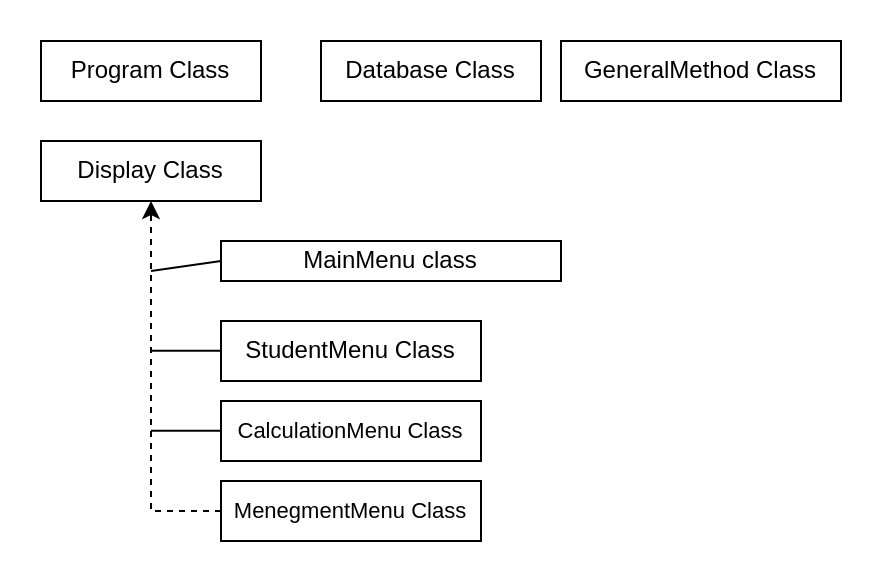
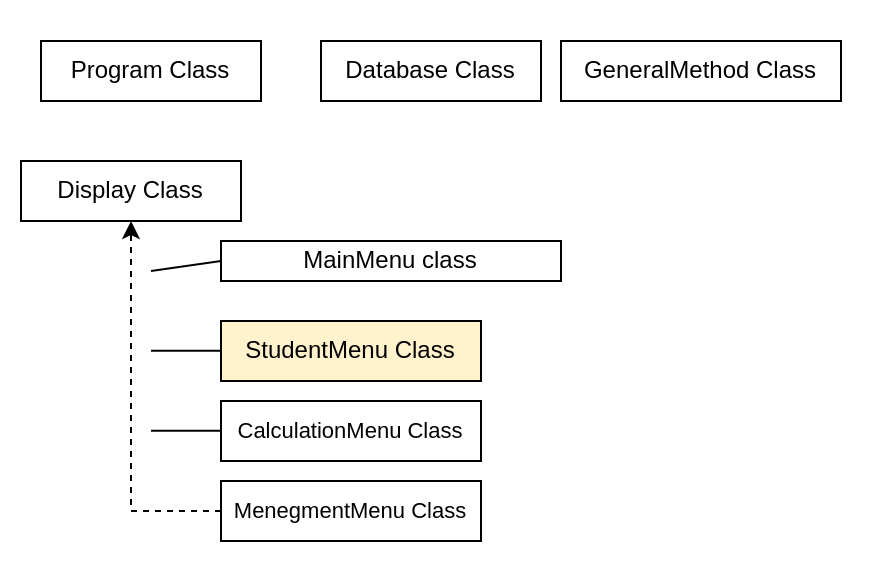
(151, 171) -> (131, 191)
(351, 351) -> (351, 351)
